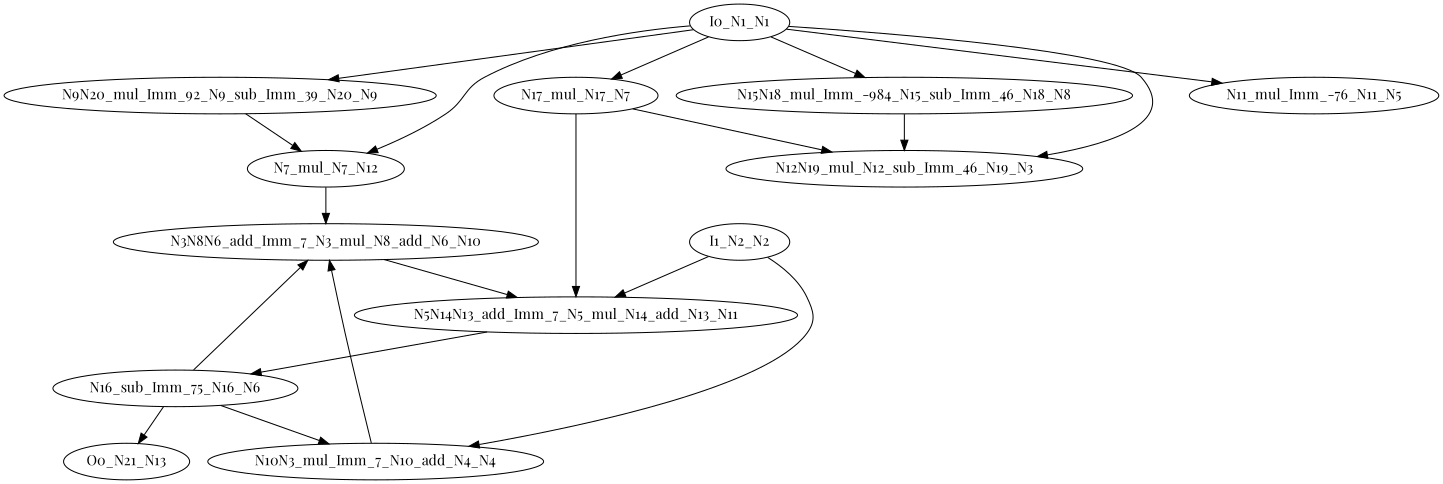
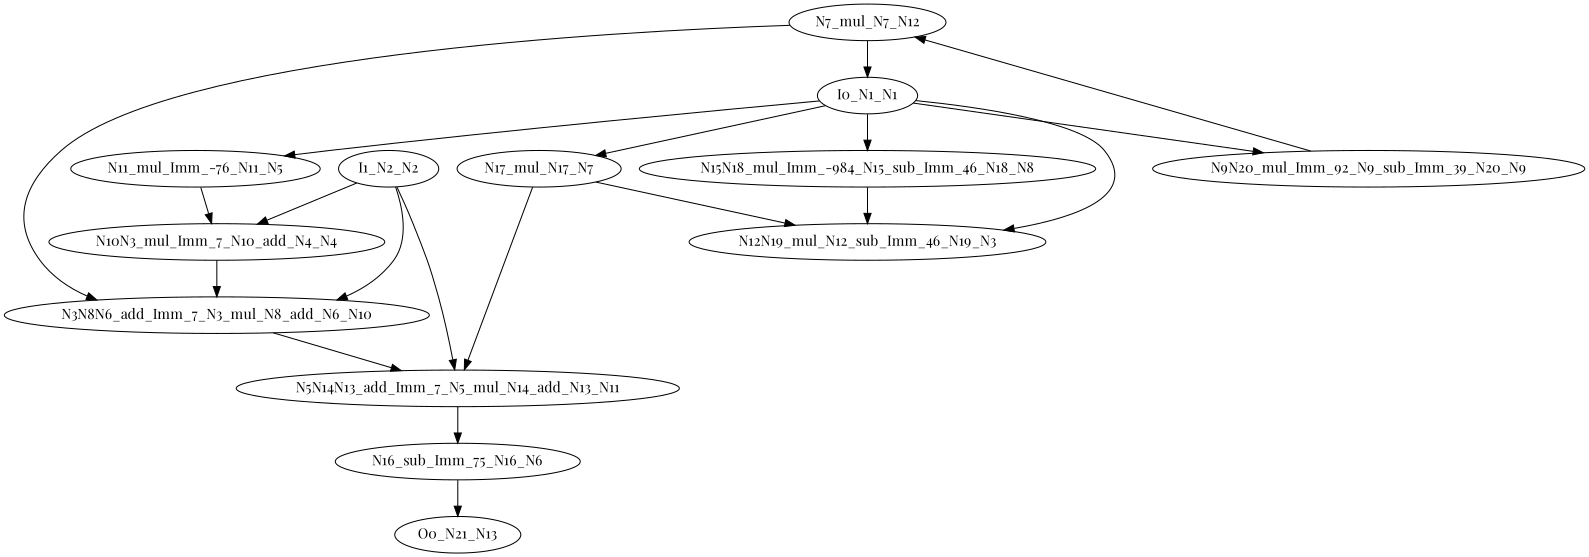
(522, 61) -> (868, 54)
(247, 319) -> (398, 253)
(270, 423) -> (205, 201)
